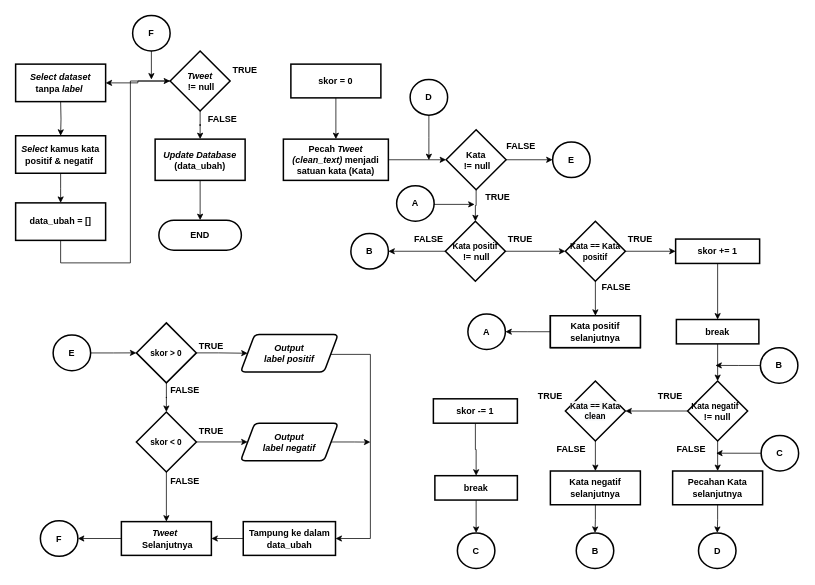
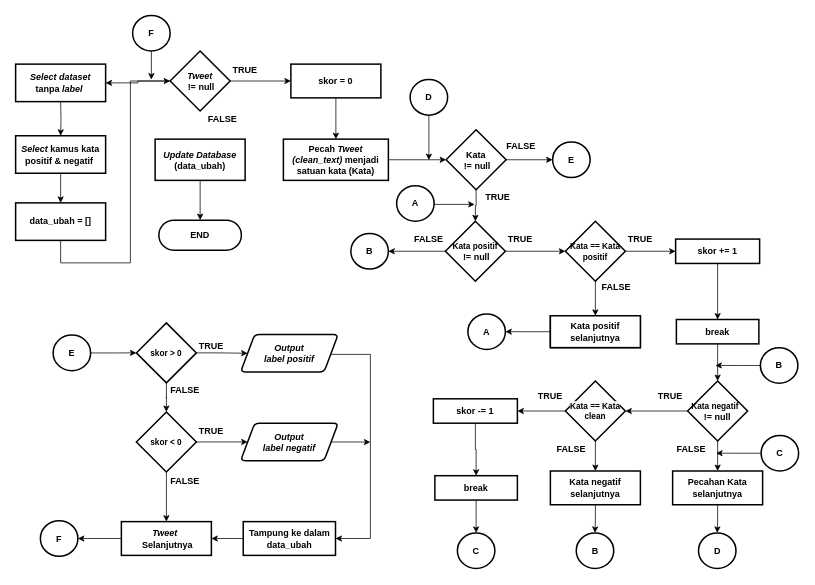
(200, 126) -> (284, 81)
(475, 411) -> (475, 411)
none -> (524, 411)
